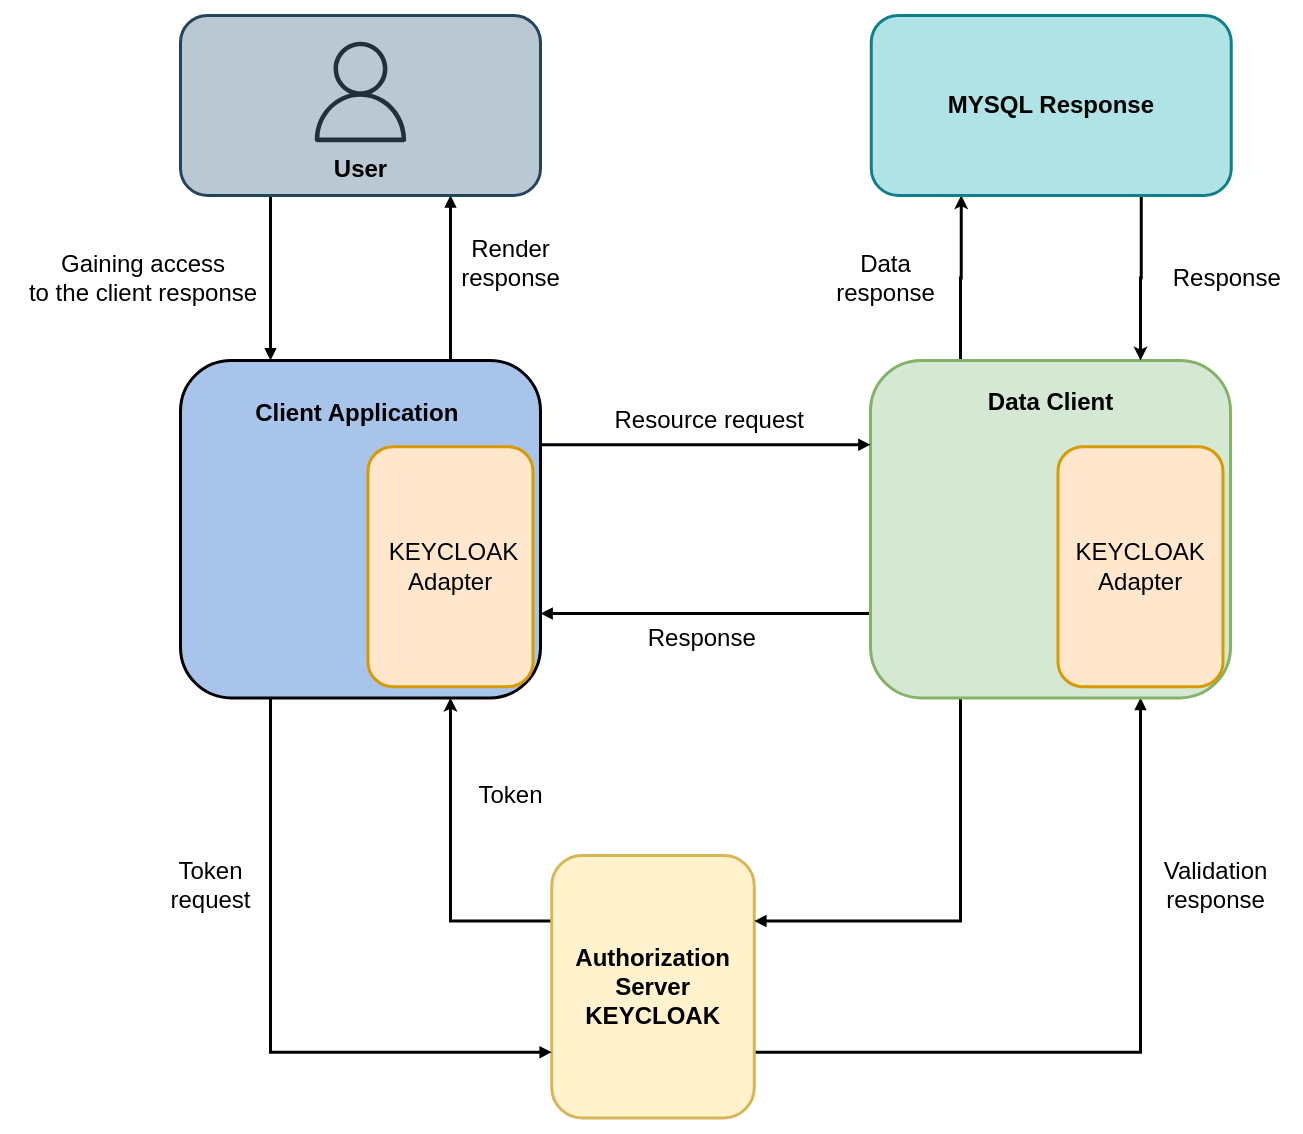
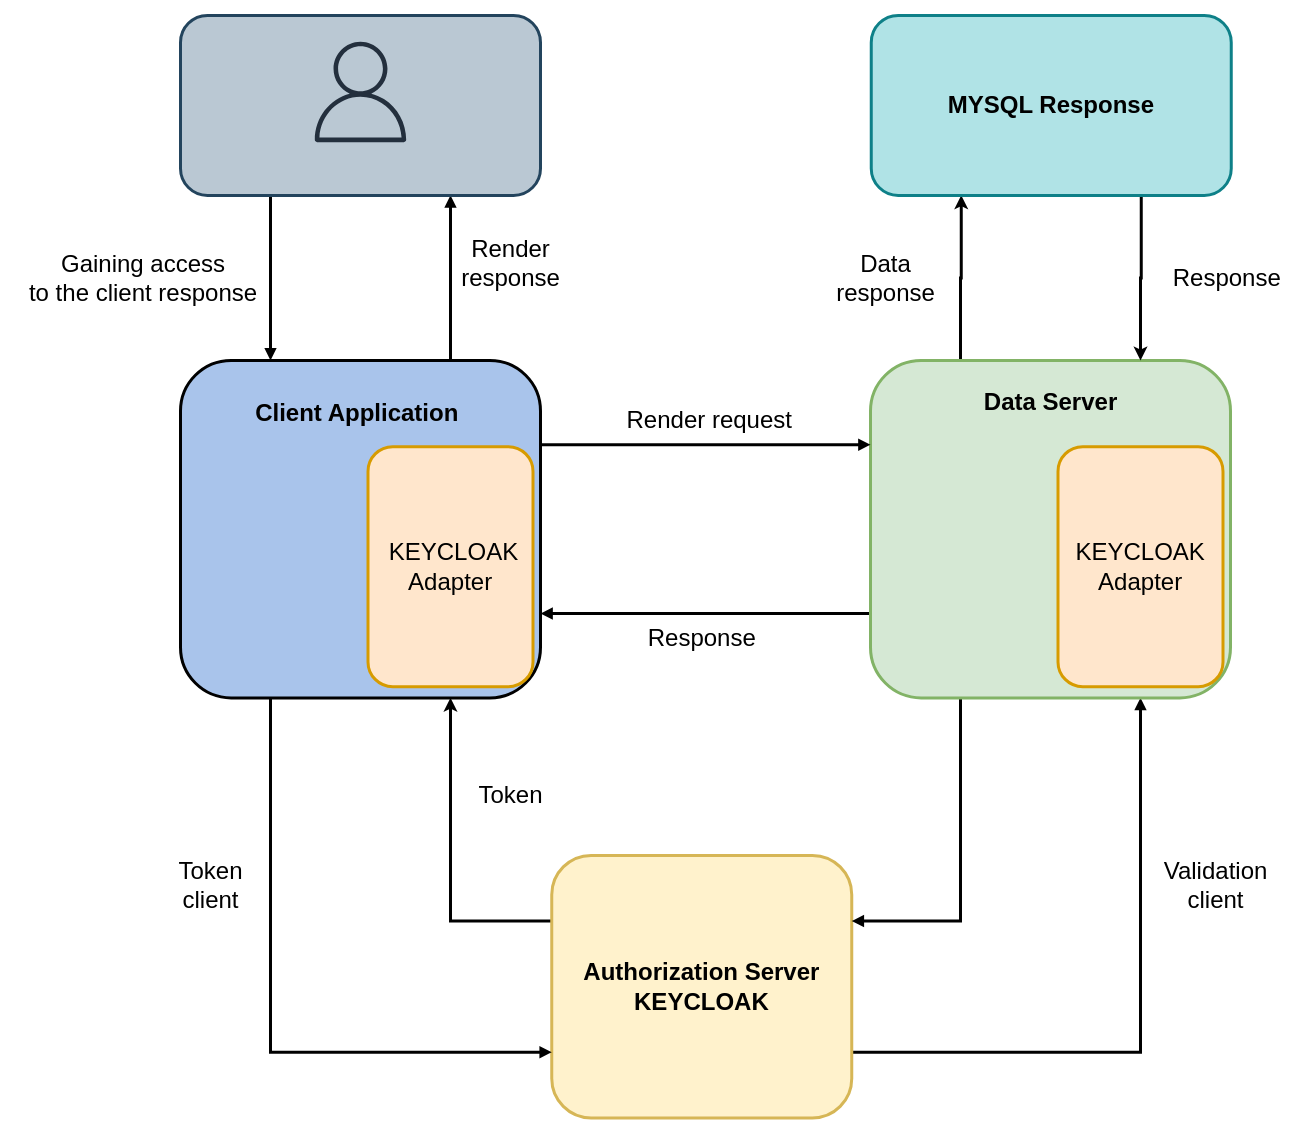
(360, 169) -> none
(1051, 402) -> (1051, 402)
(710, 420) -> (710, 420)
(211, 885) -> (211, 885)
(1216, 885) -> (1216, 885)
(653, 987) -> (702, 987)
